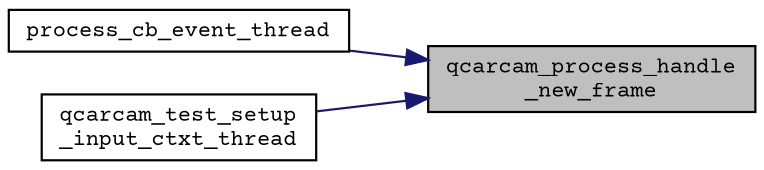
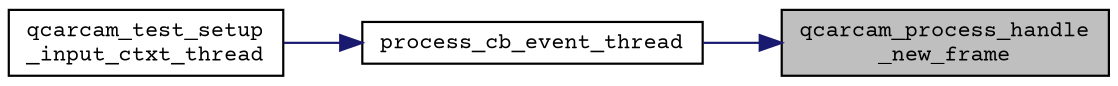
(361, 106) -> (312, 43)
